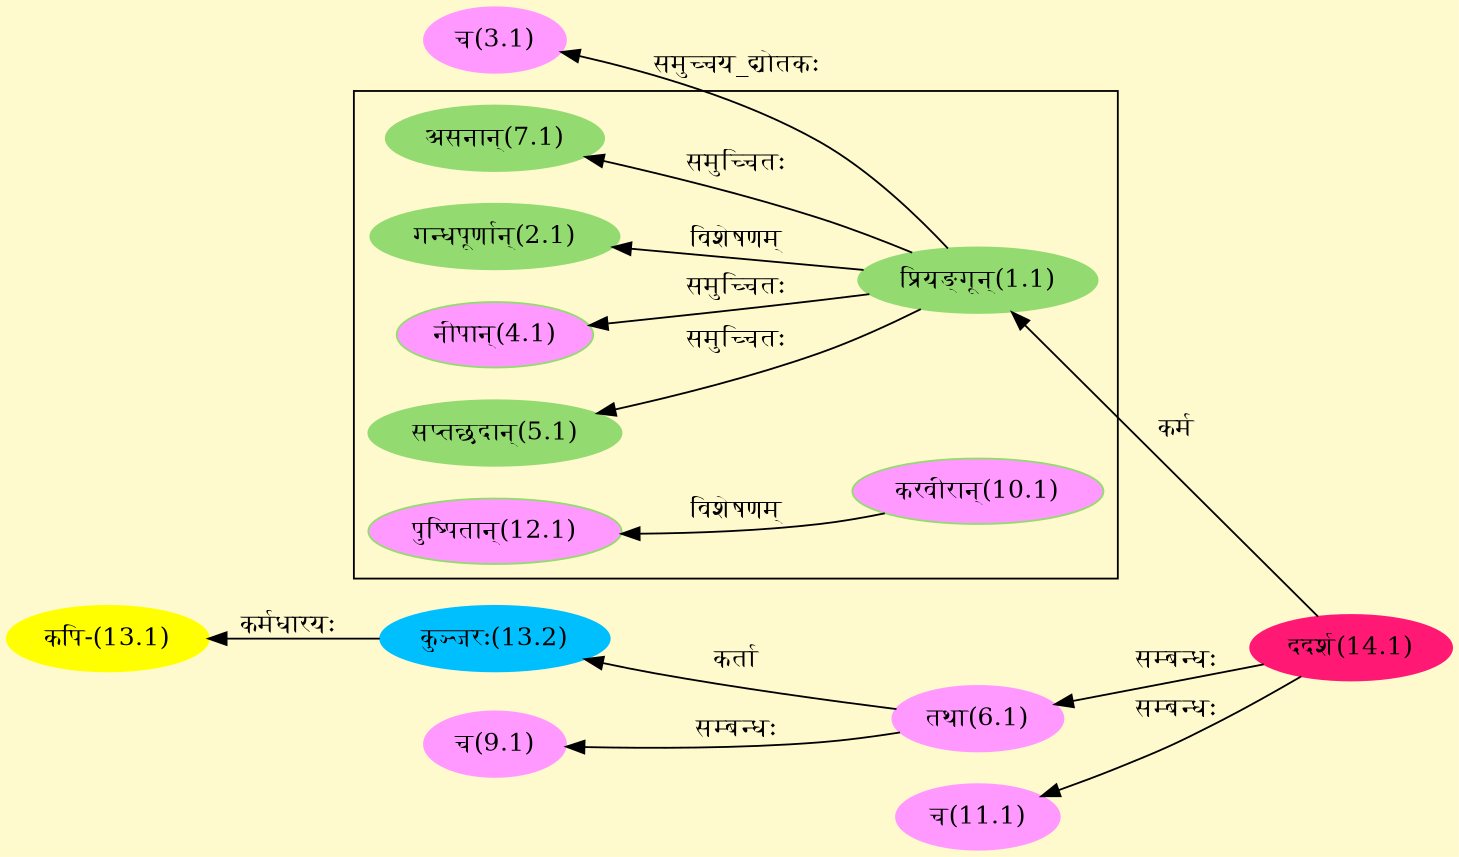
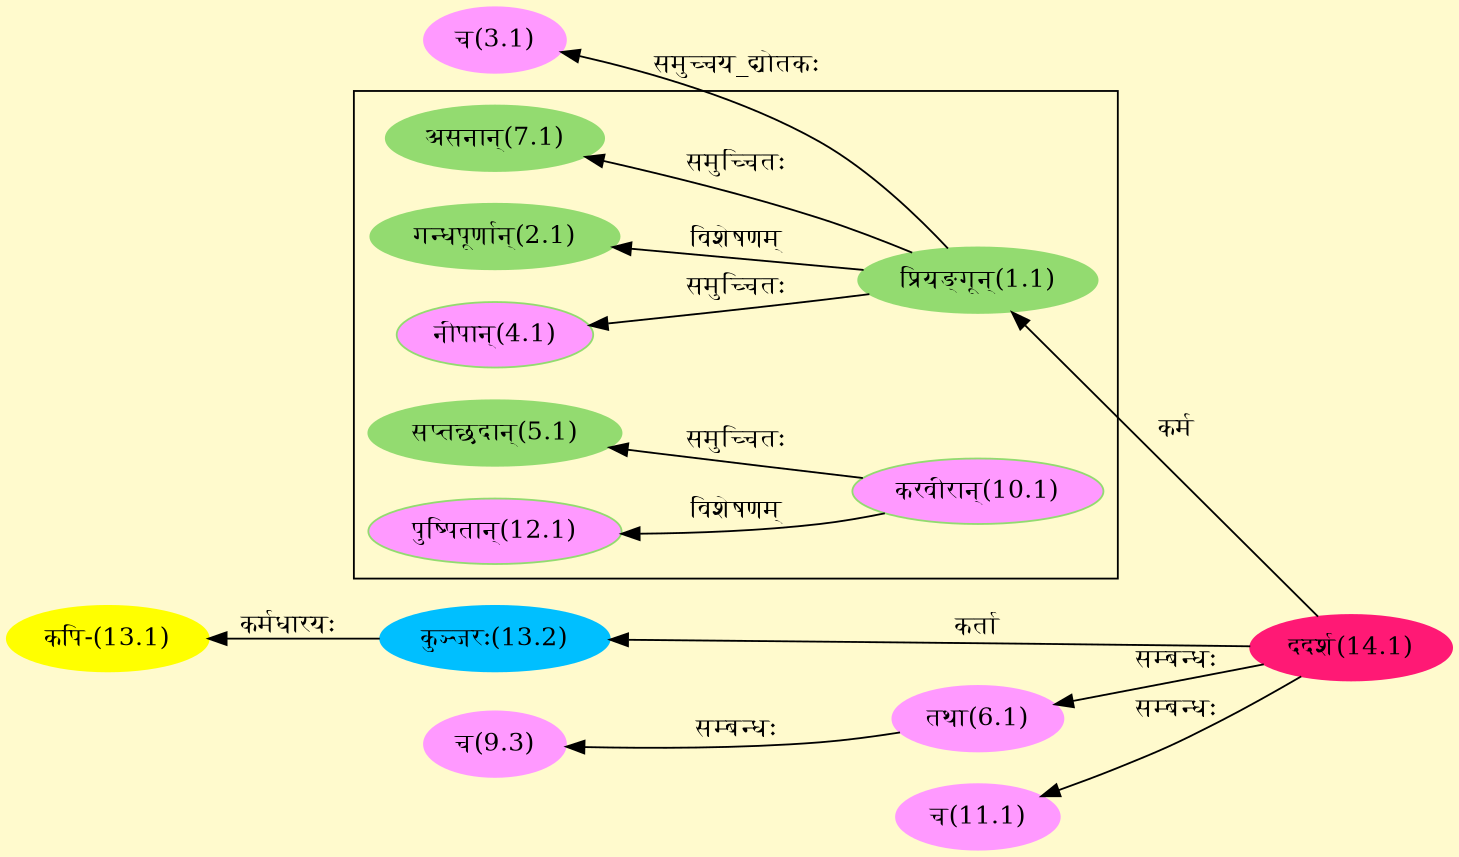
(771, 369) -> (745, 464)
(749, 689) -> (939, 643)
(495, 744) -> (495, 744)
